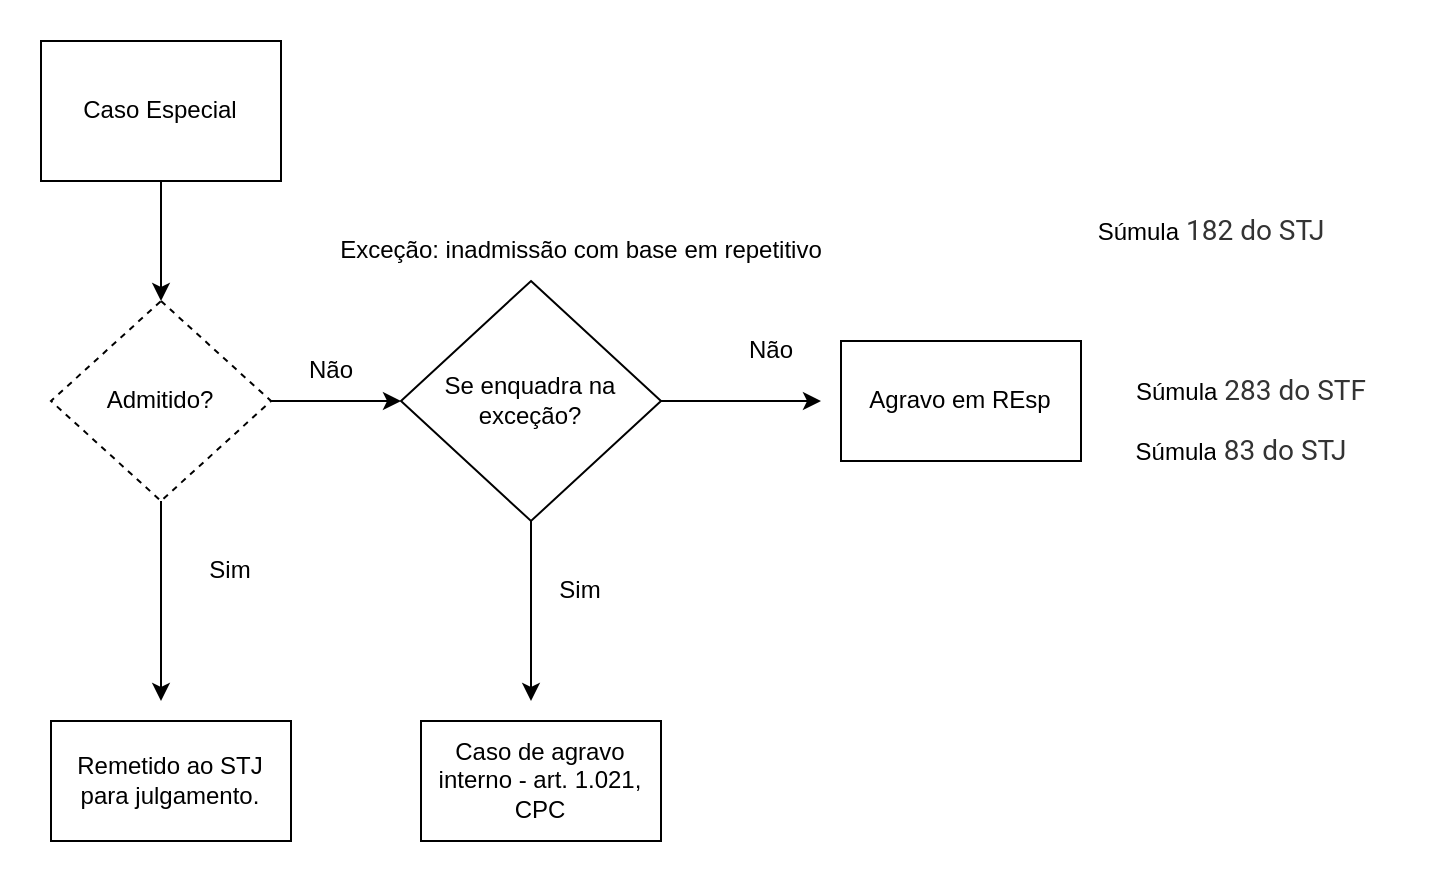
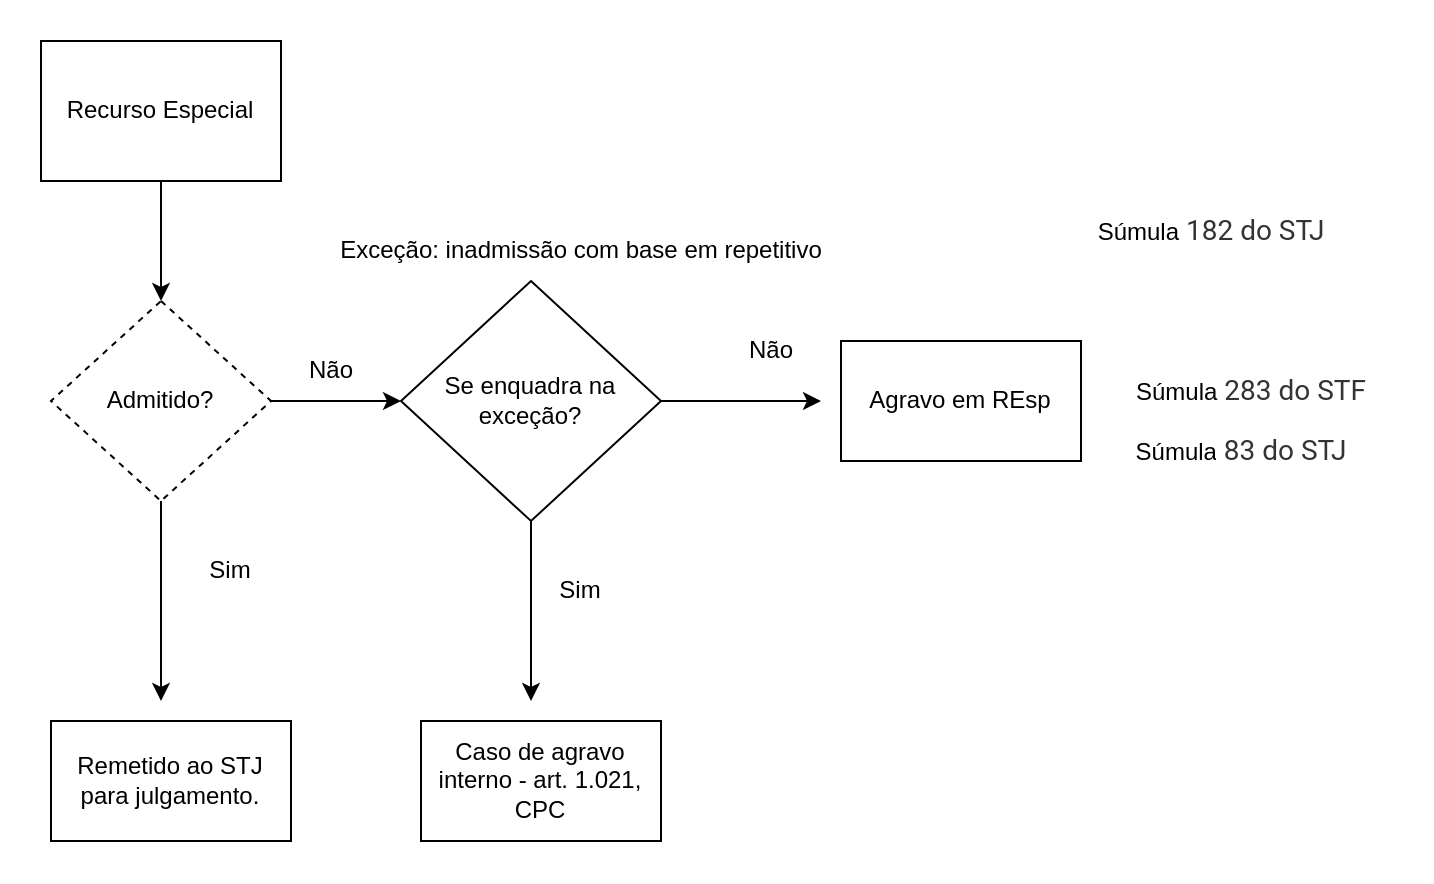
(161, 111) -> (161, 111)
